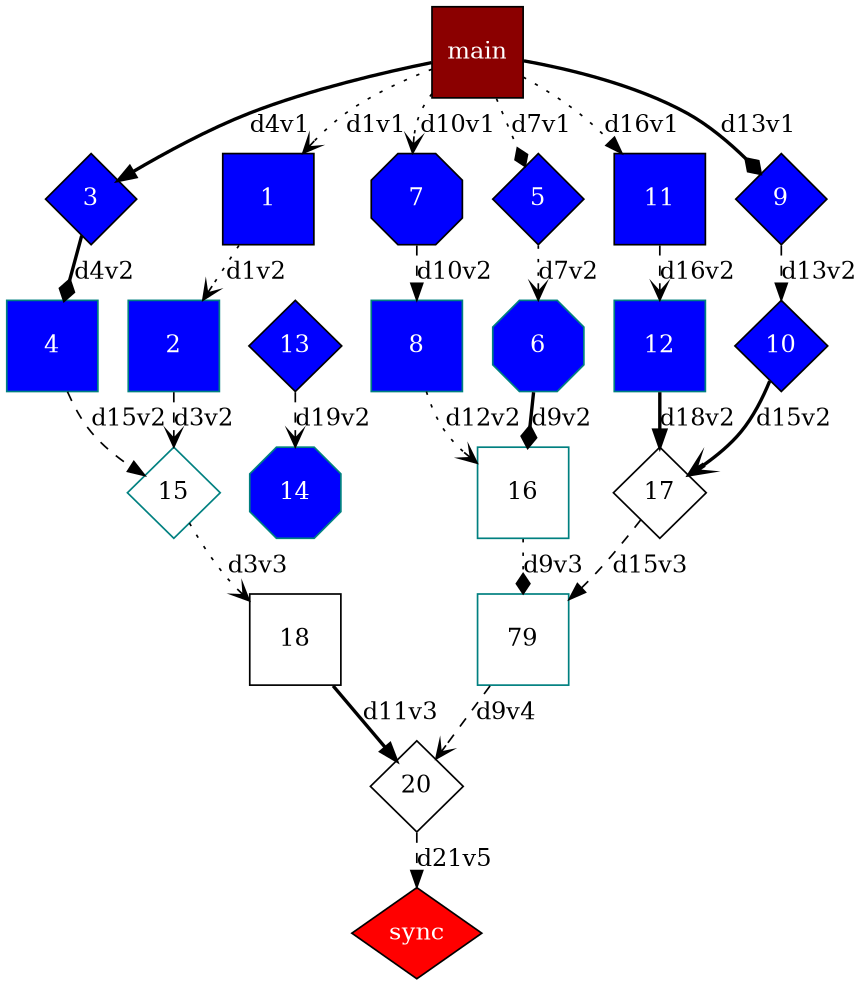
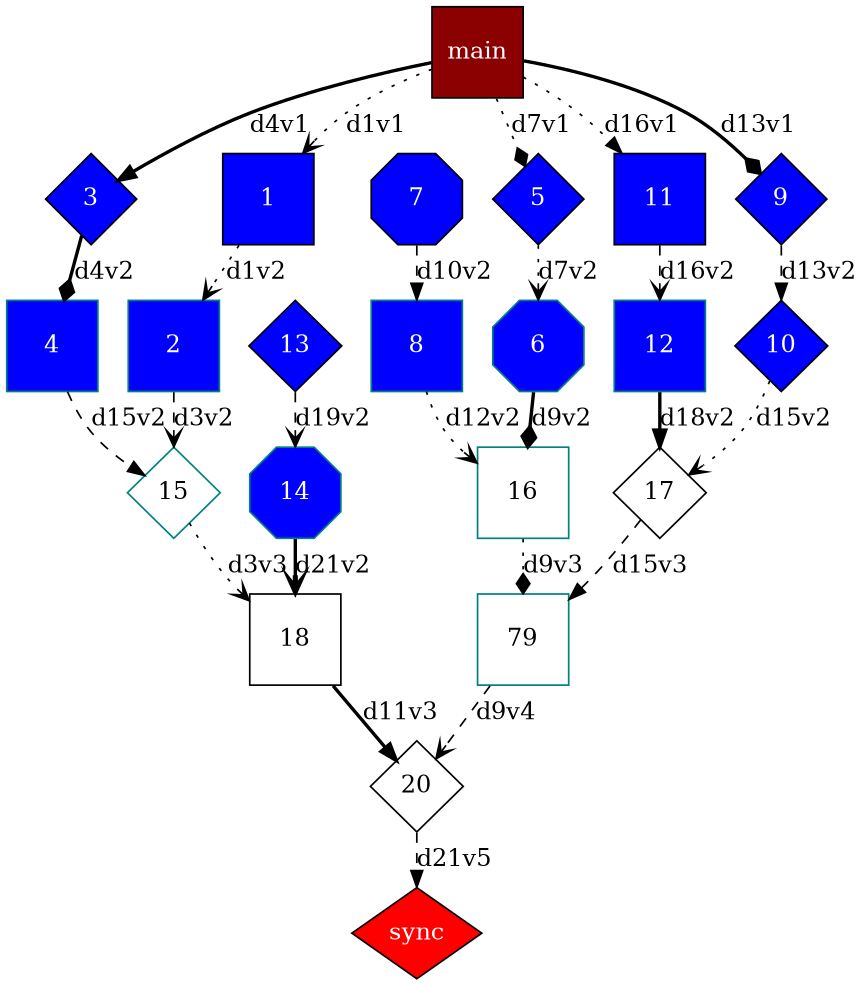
(420, 114) -> none
(743, 429) -> (743, 429)
none -> (295, 558)
